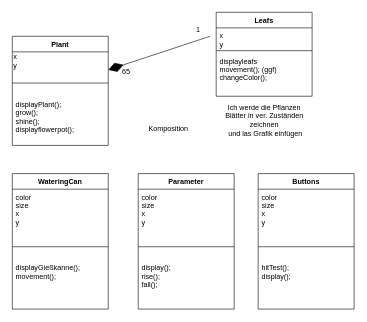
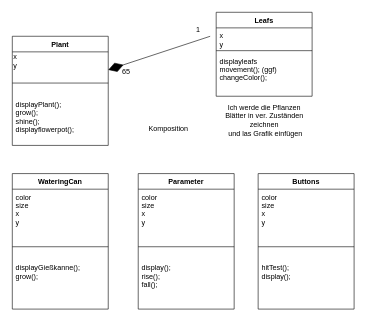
(50, 268) -> (50, 268)
